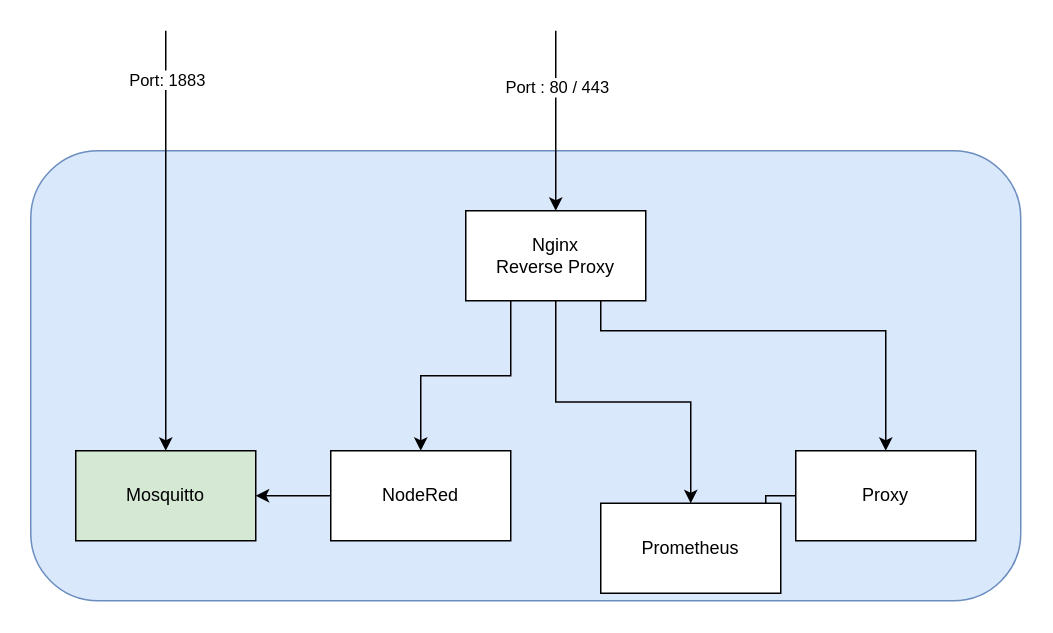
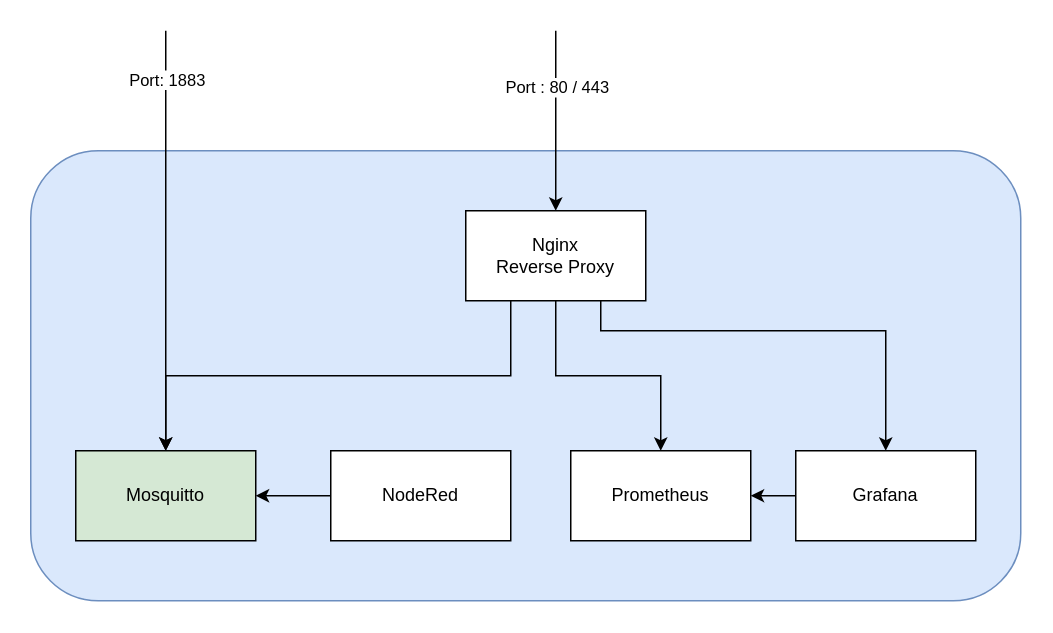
(421, 408) -> (295, 376)
(886, 496) -> (886, 496)
(691, 548) -> (661, 496)
